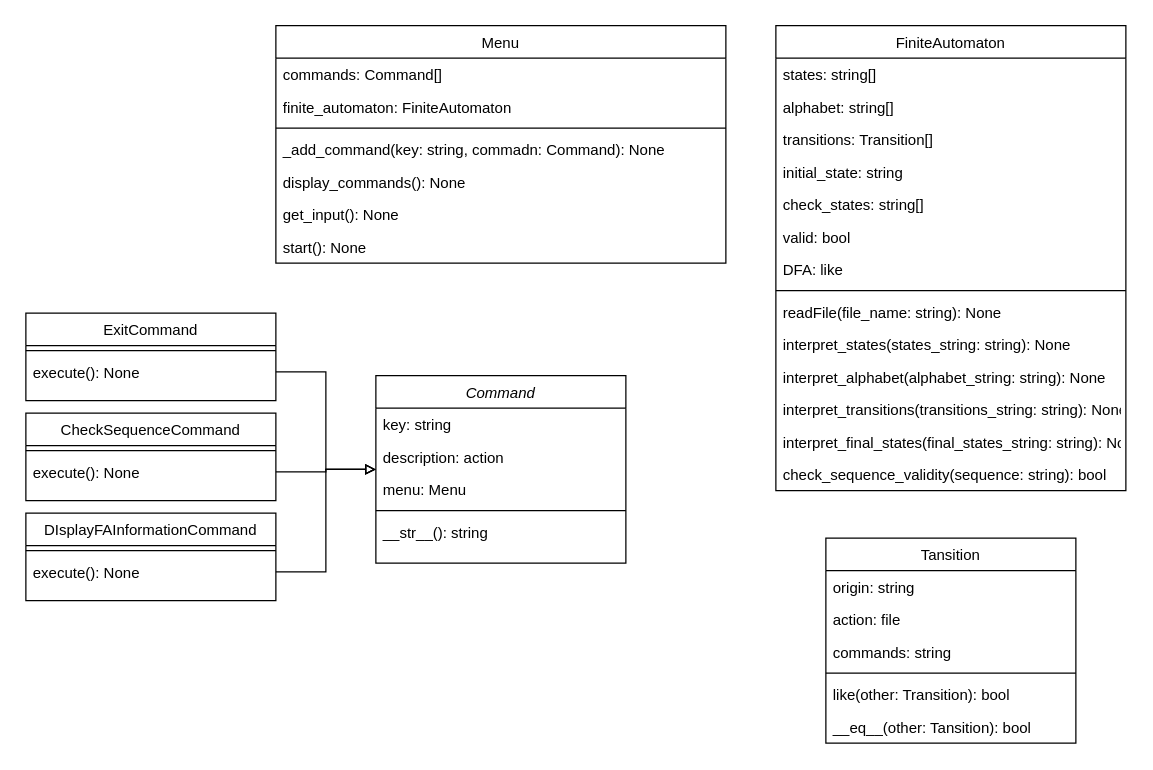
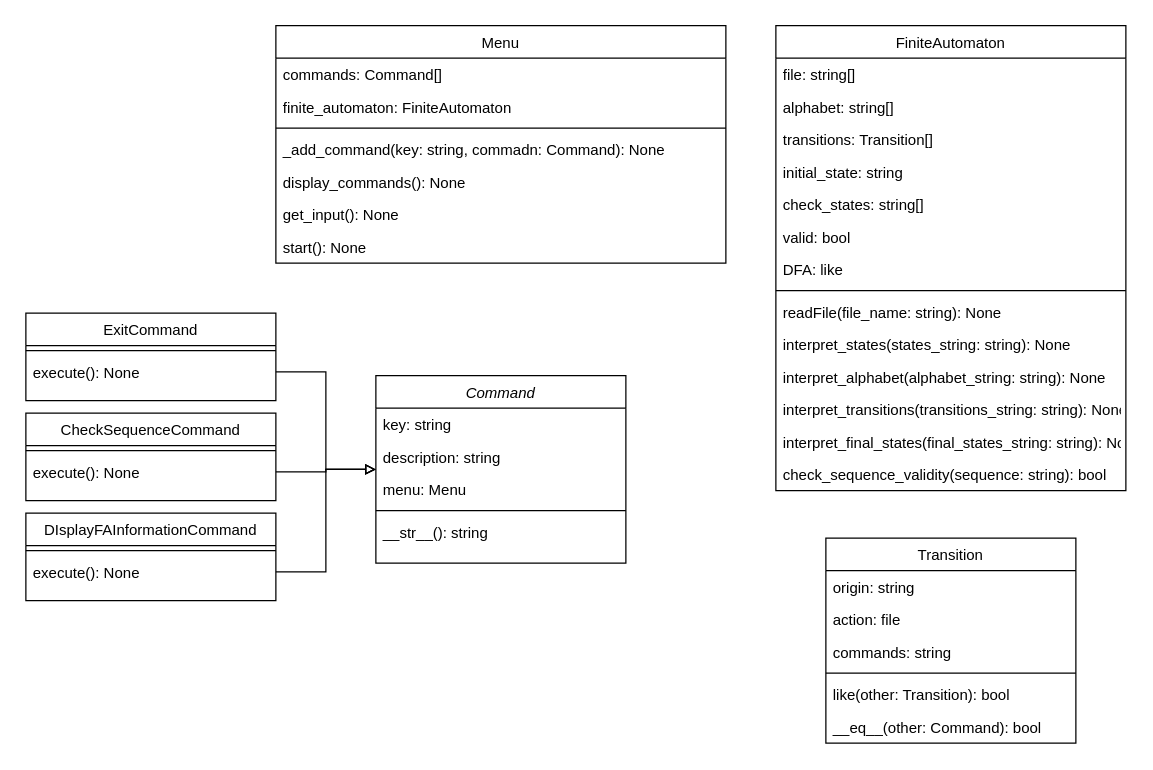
(844, 75) -> (832, 75)
(453, 458) -> (453, 458)
(950, 555) -> (950, 555)
(945, 728) -> (940, 728)
